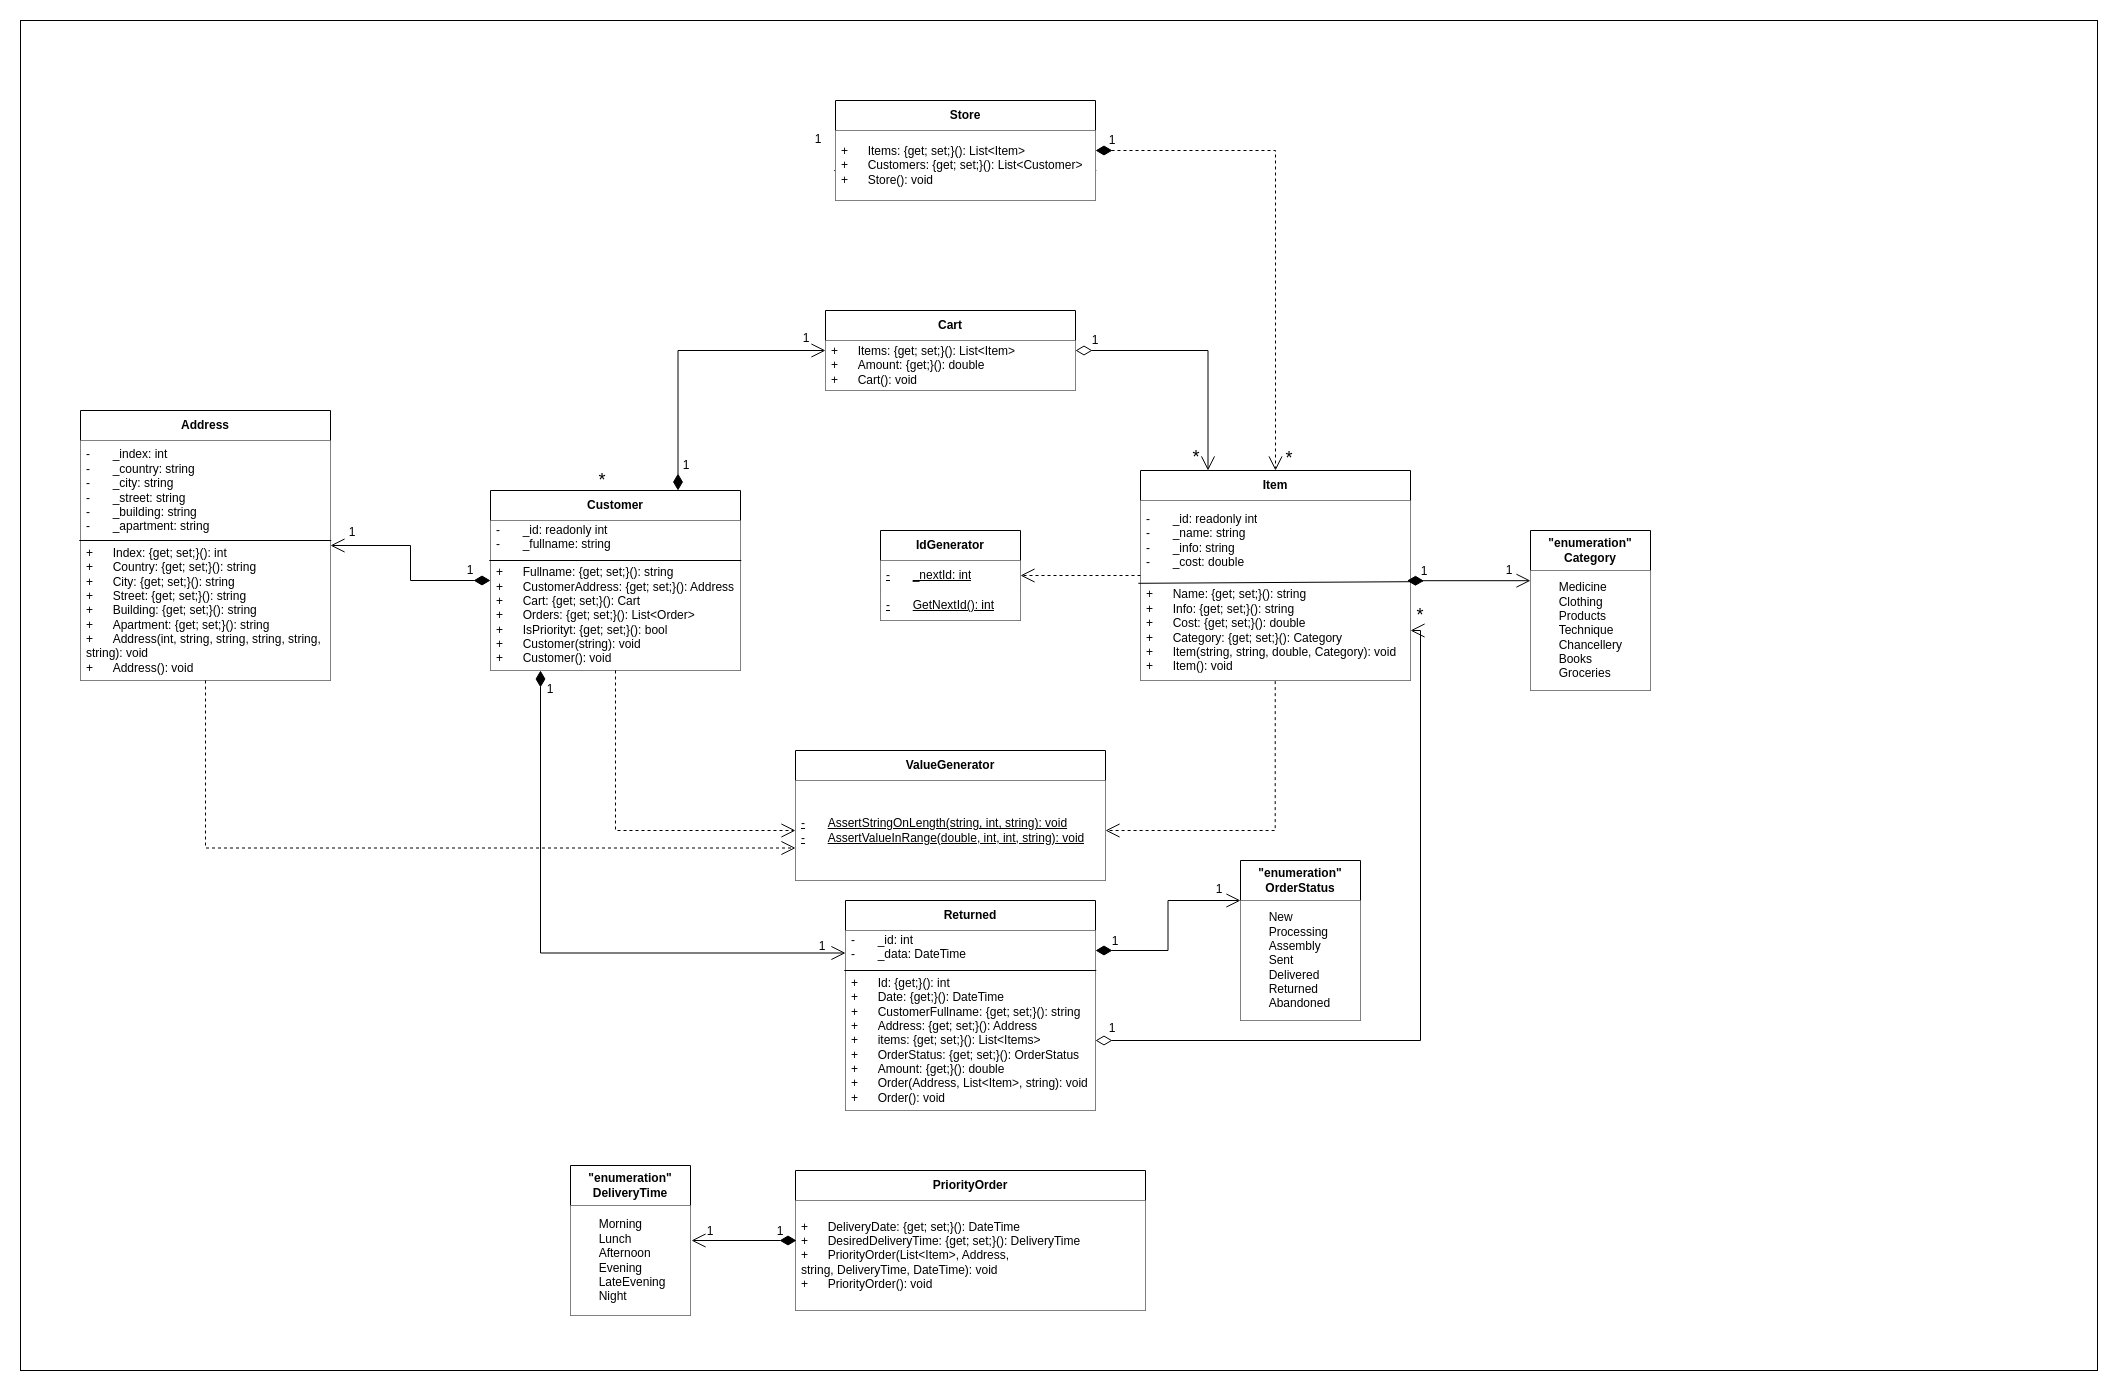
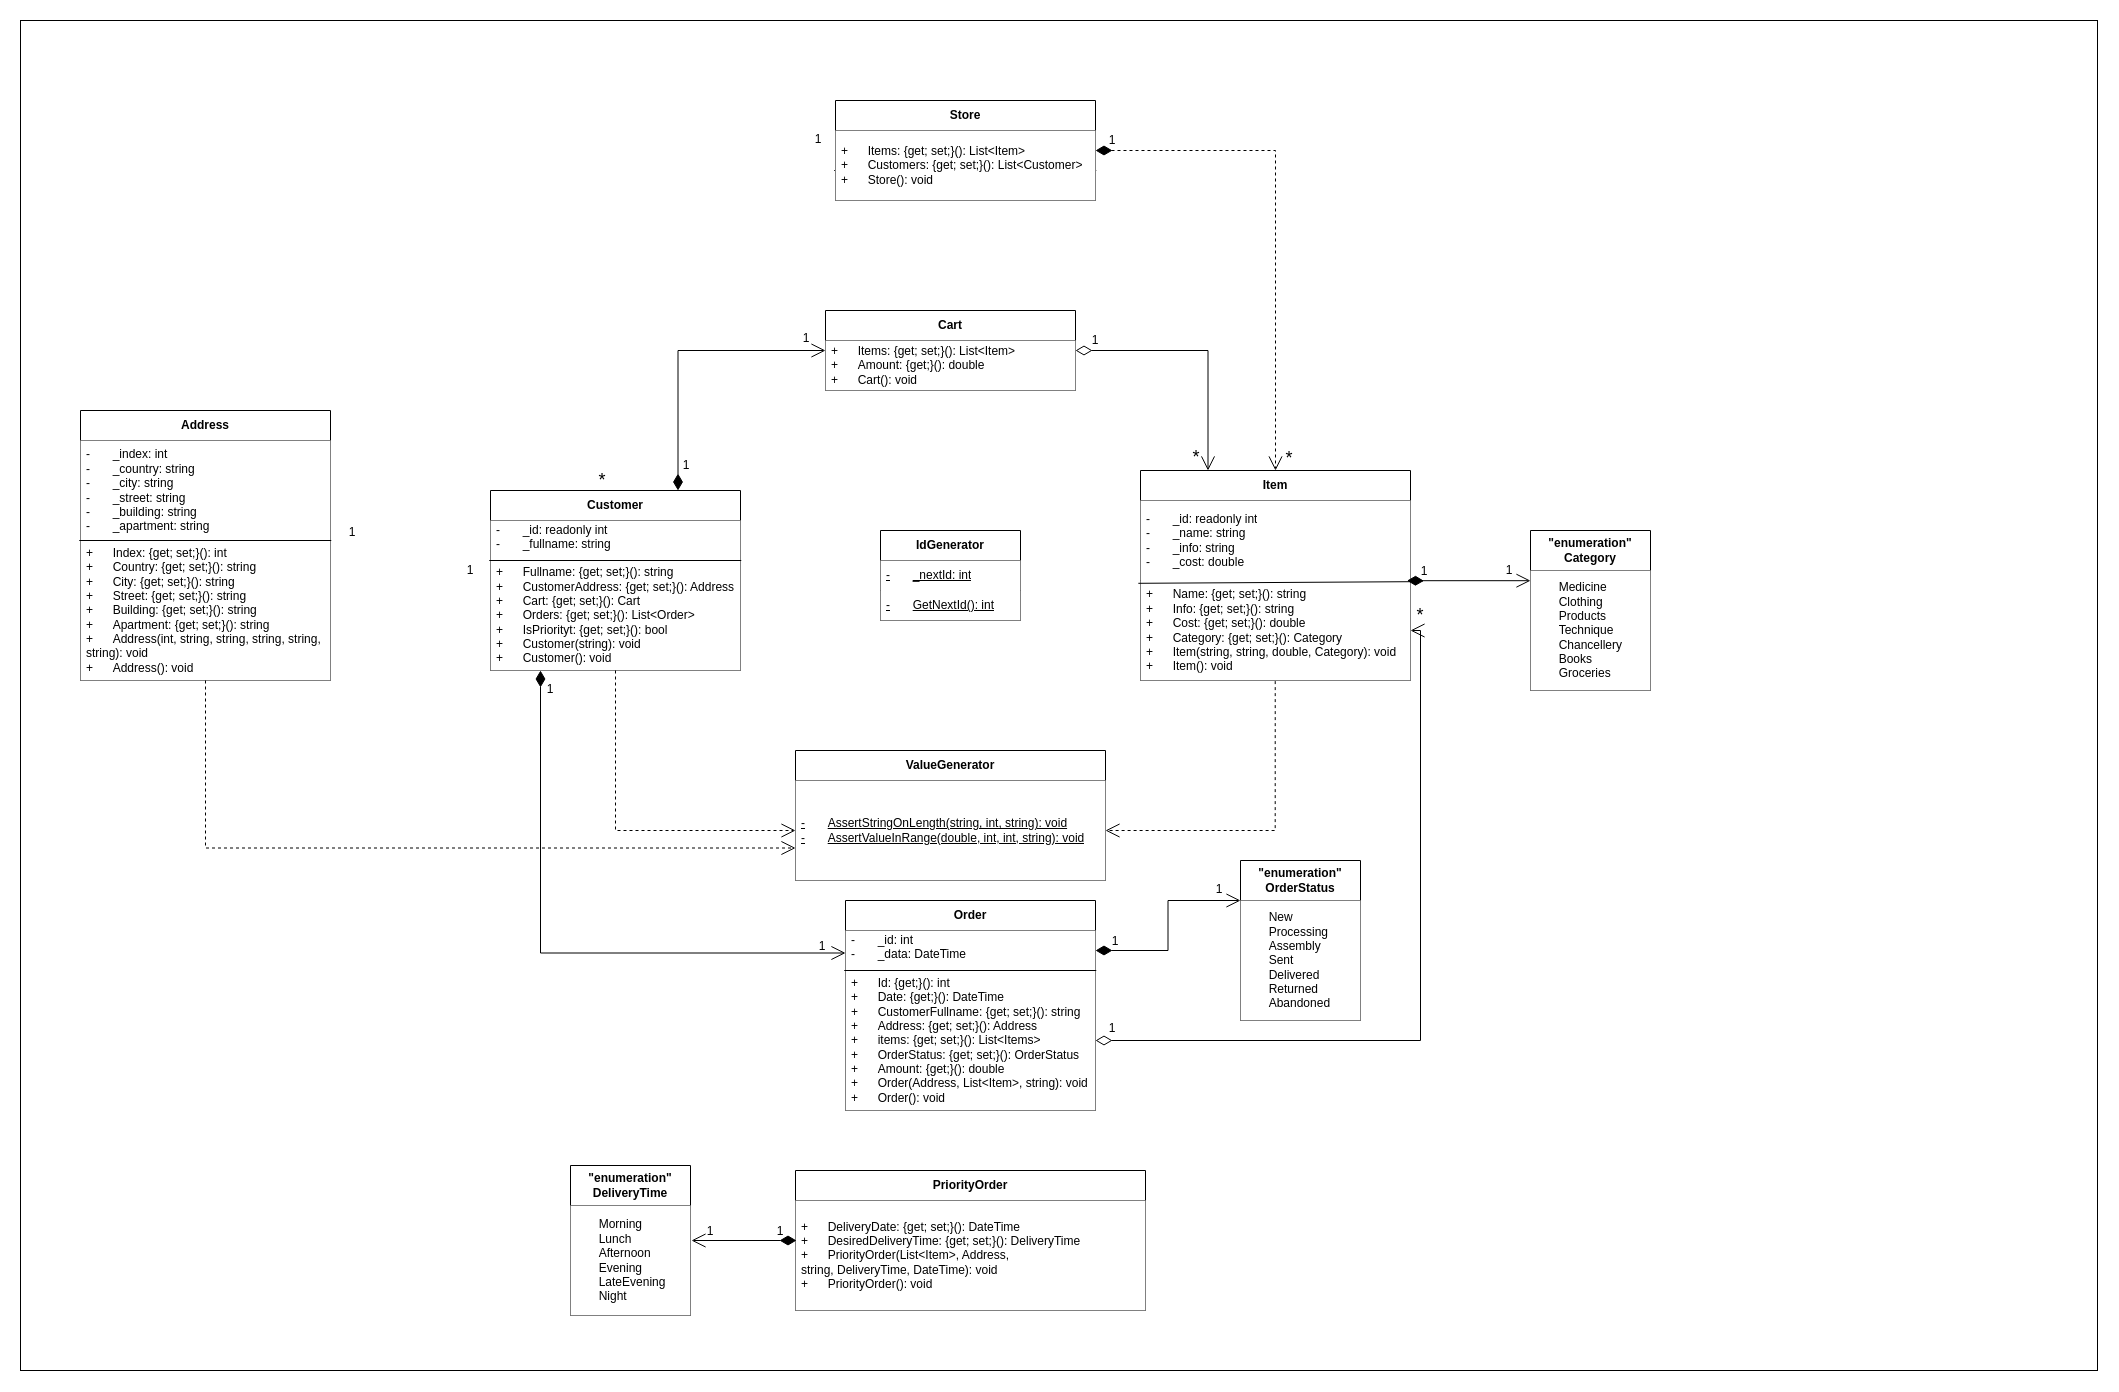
(411, 557) -> none
(1081, 576) -> none
(971, 916) -> (971, 916)
